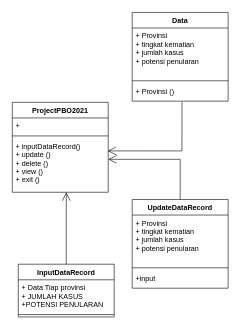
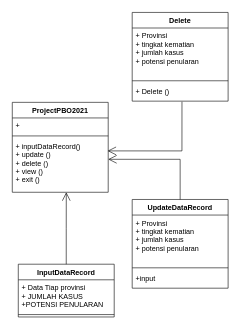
(180, 20) -> (180, 20)
(158, 91) -> (155, 91)
